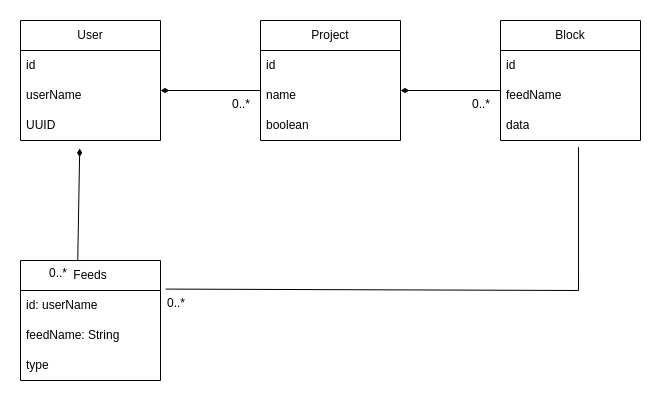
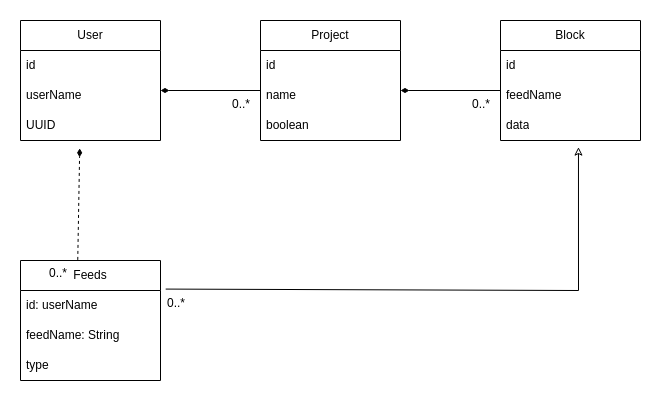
(578, 152) -> (578, 155)
(79, 208) -> (79, 208)
